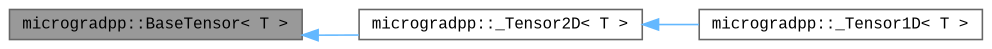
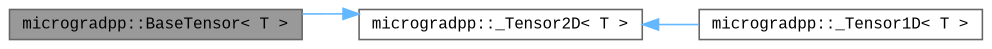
(339, 35) -> (323, 14)
